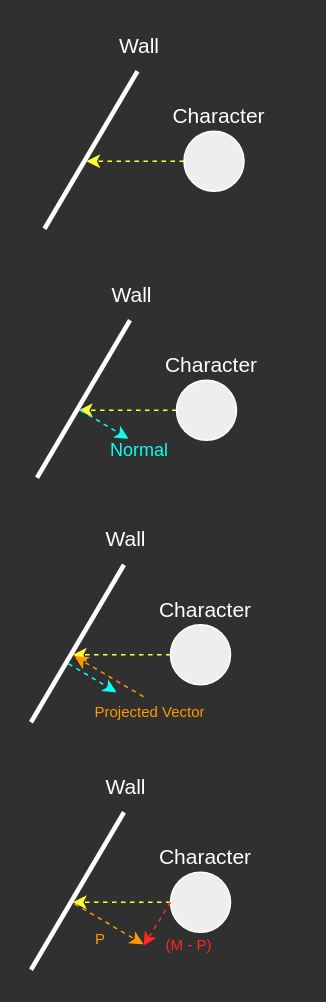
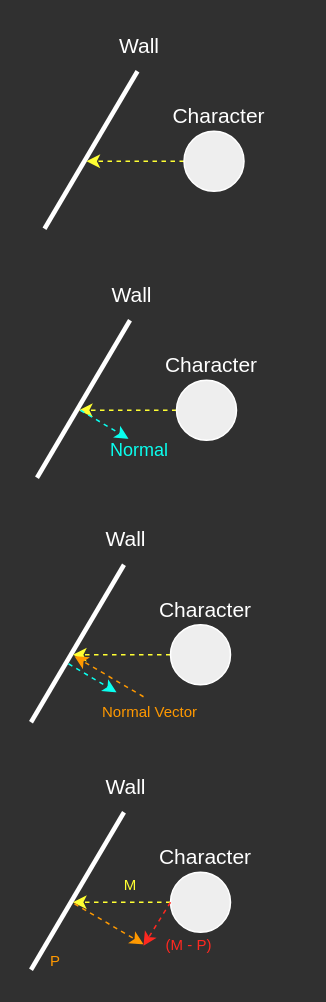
(150, 712) -> (150, 712)
none -> (130, 884)
(99, 938) -> (54, 961)
